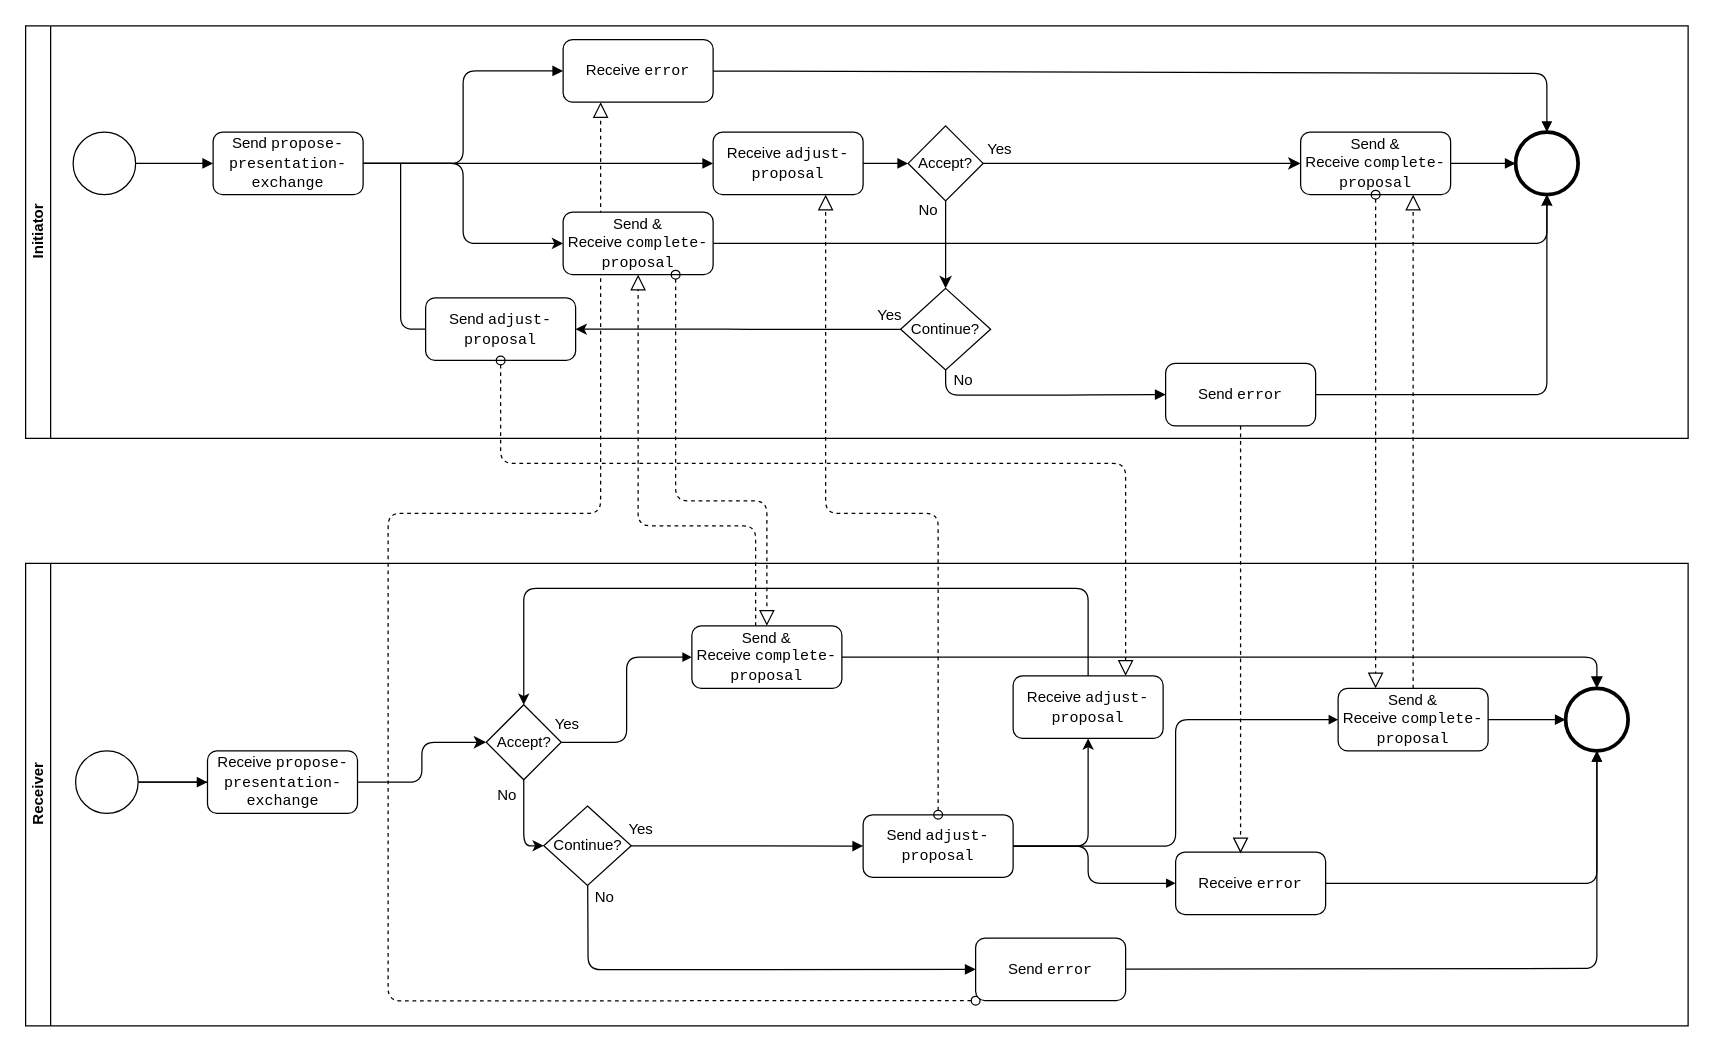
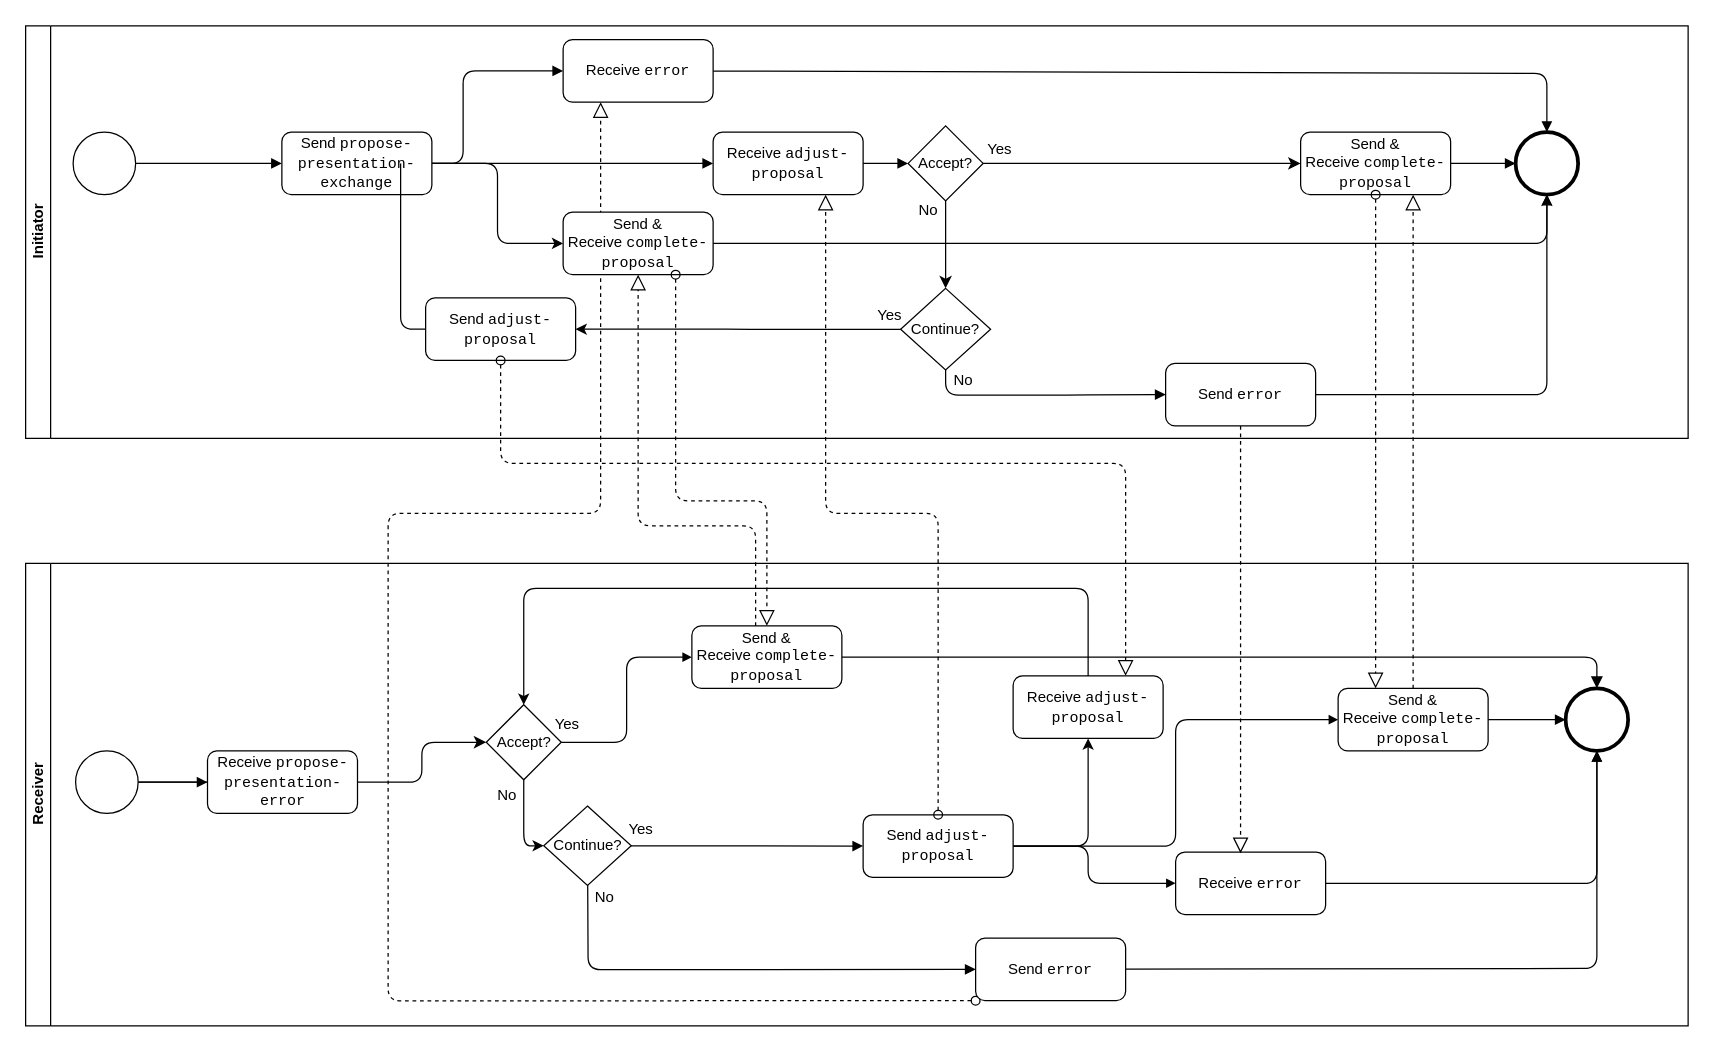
(288, 163) -> (357, 163)
(283, 782) -> (283, 782)
